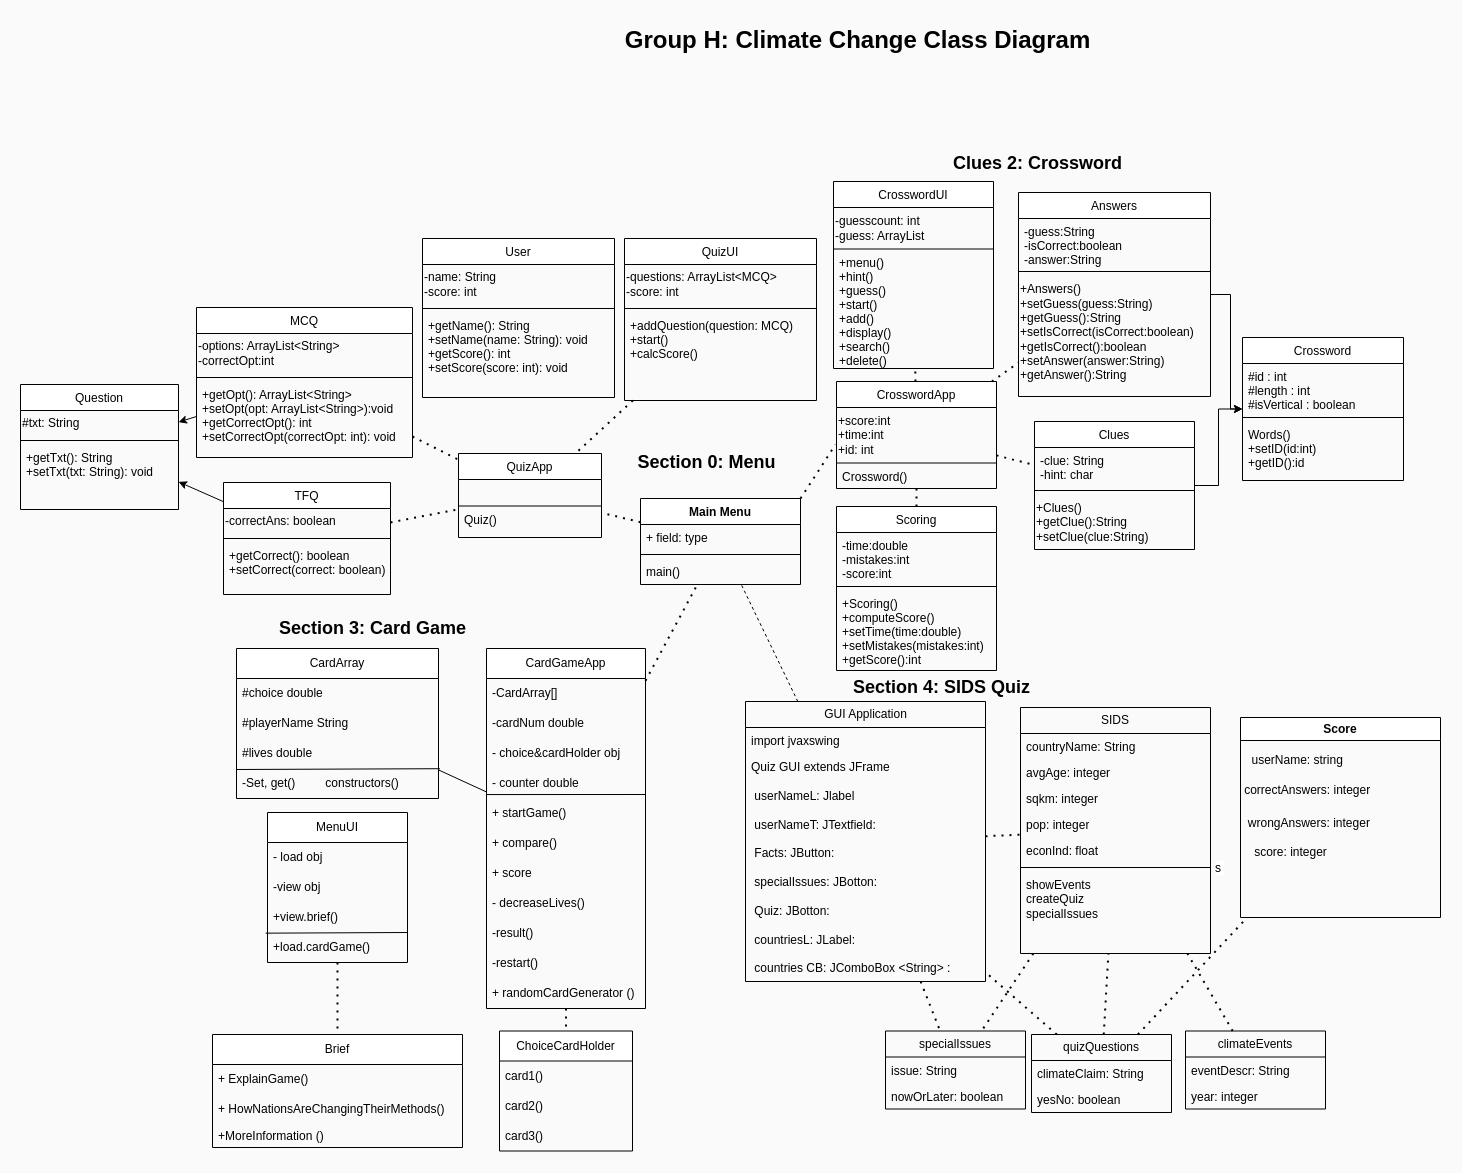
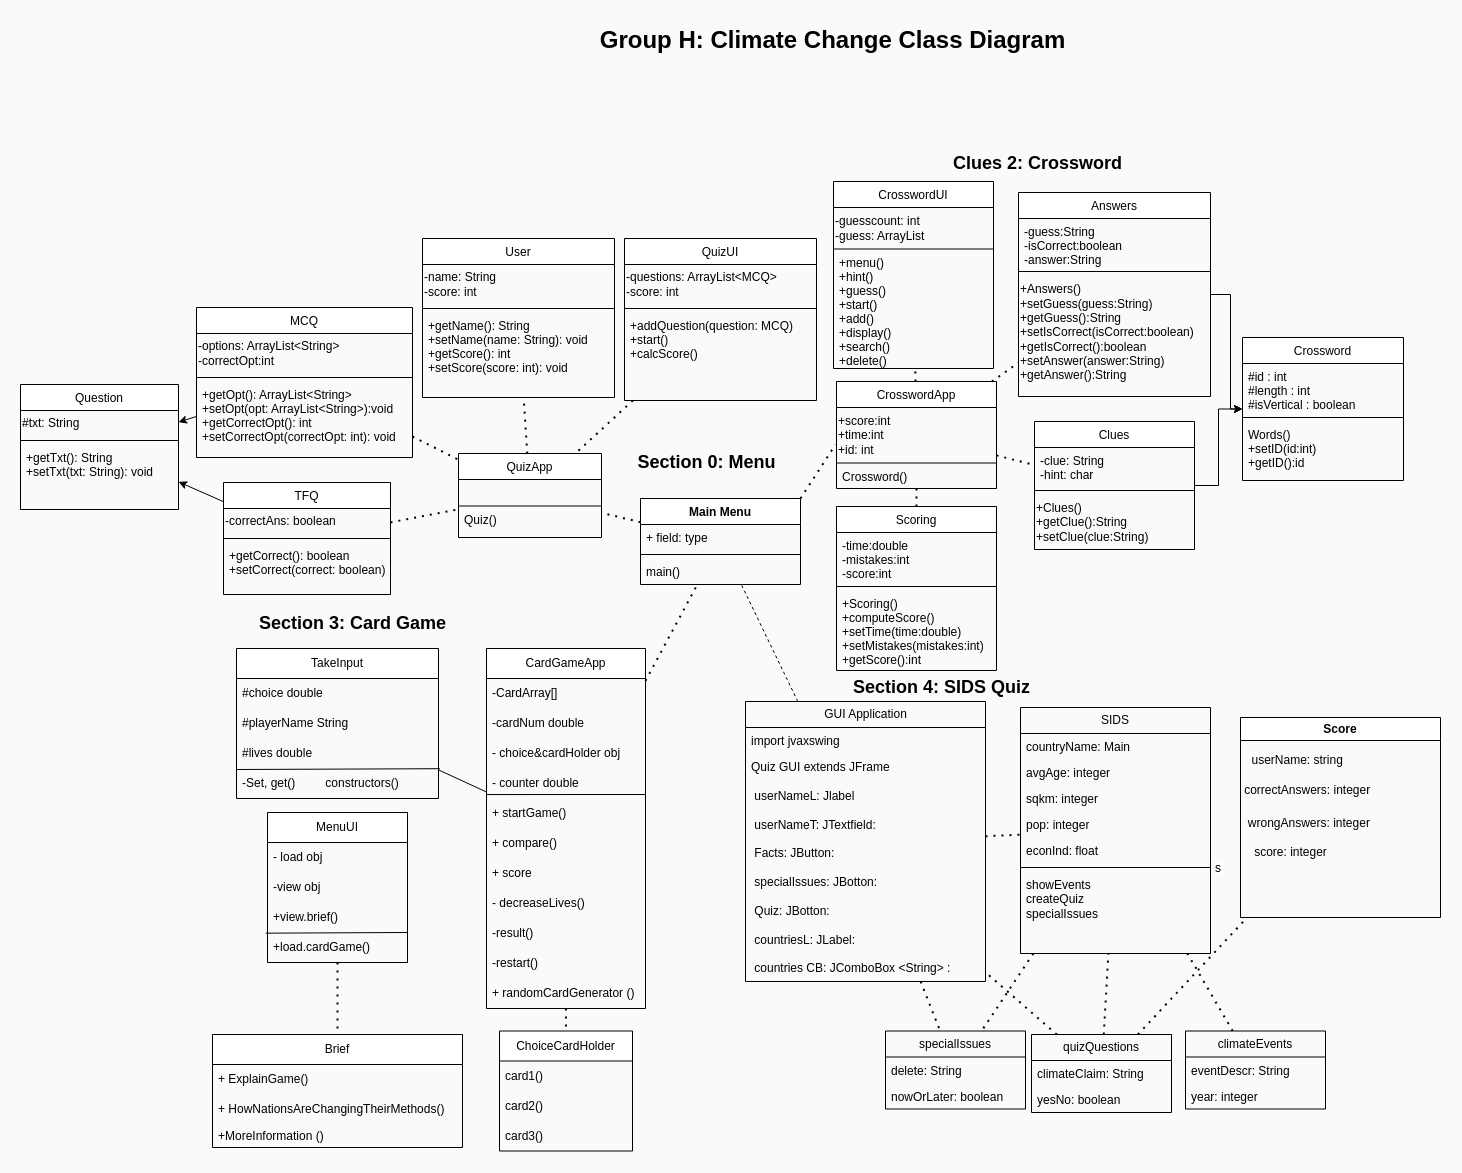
(857, 41) -> (832, 41)
none -> (526, 428)
(373, 627) -> (353, 622)
(338, 664) -> (338, 664)
(1086, 748) -> (1079, 748)
(929, 1072) -> (932, 1072)
